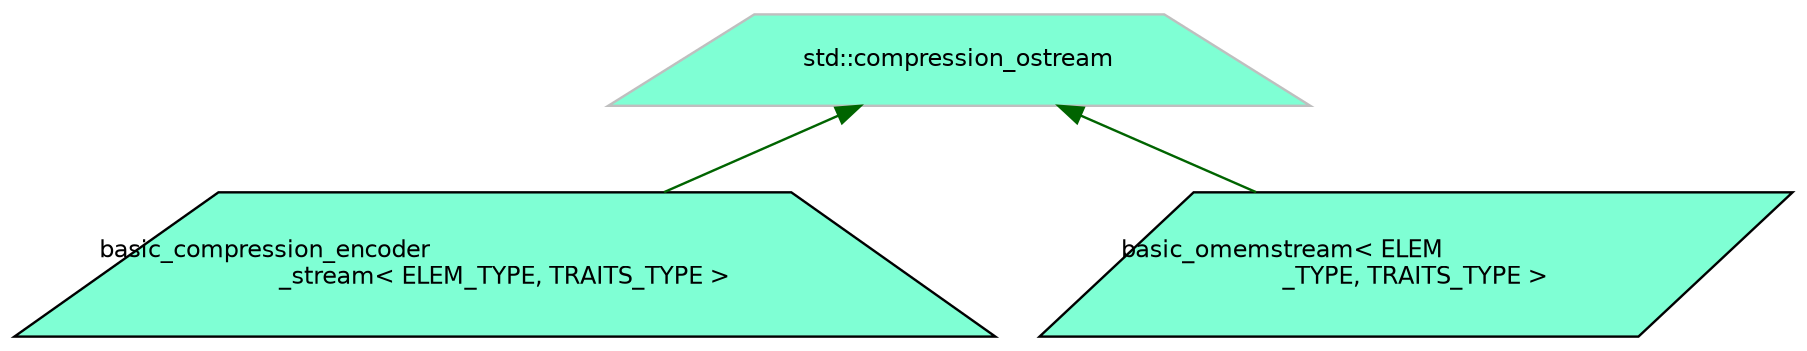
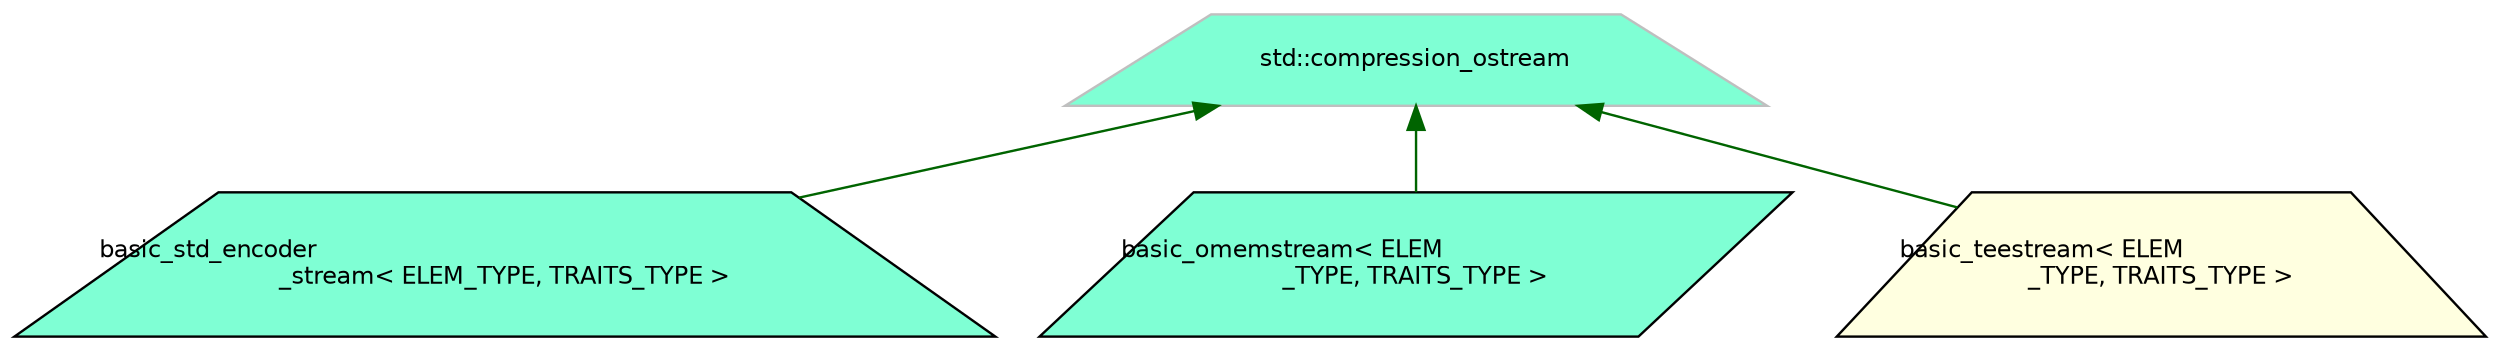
(505, 264) -> (505, 264)
none -> (2161, 264)
